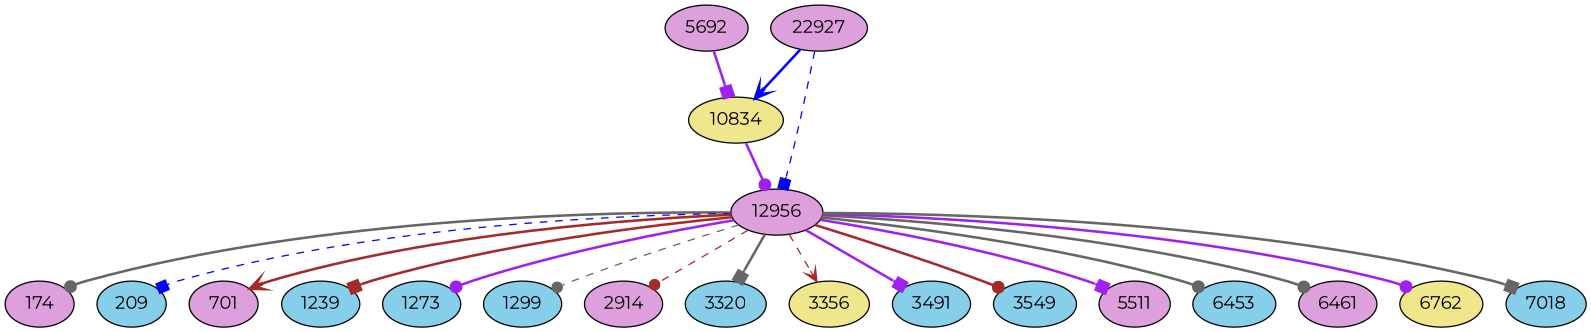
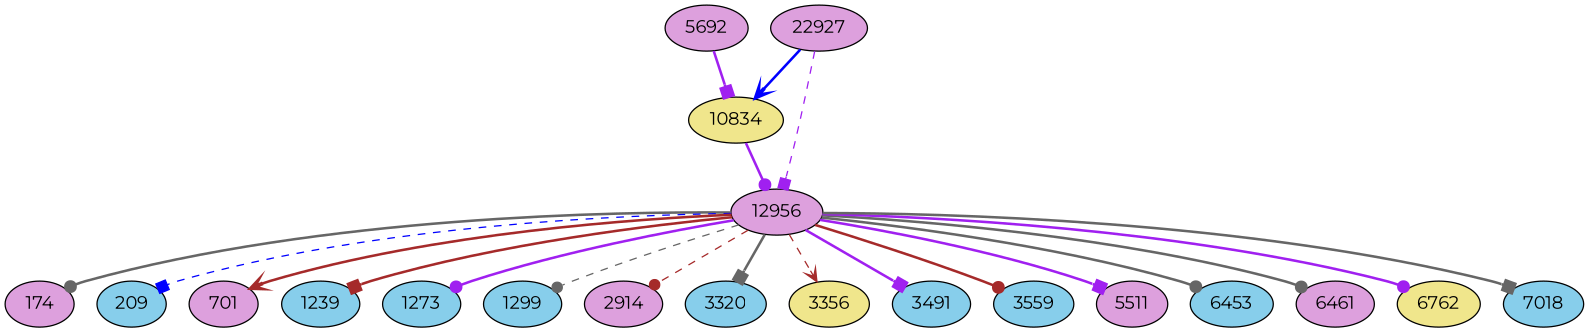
(801, 114) -> (801, 114)
(1035, 304) -> (1034, 304)
